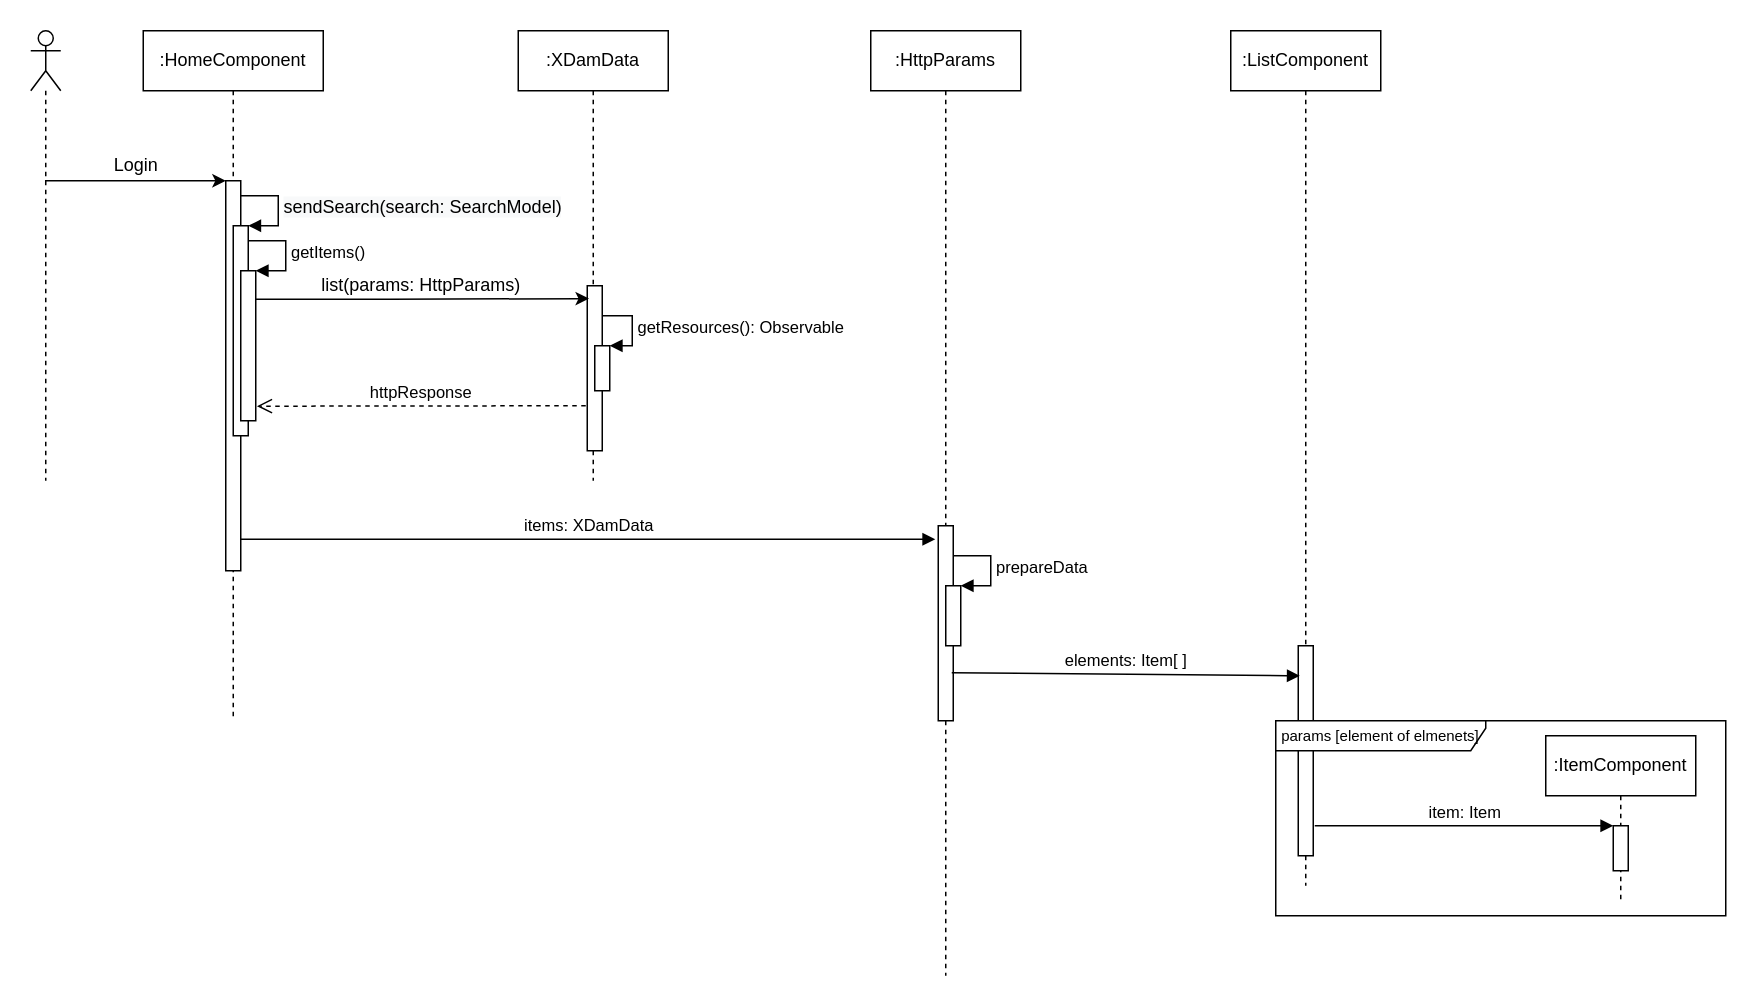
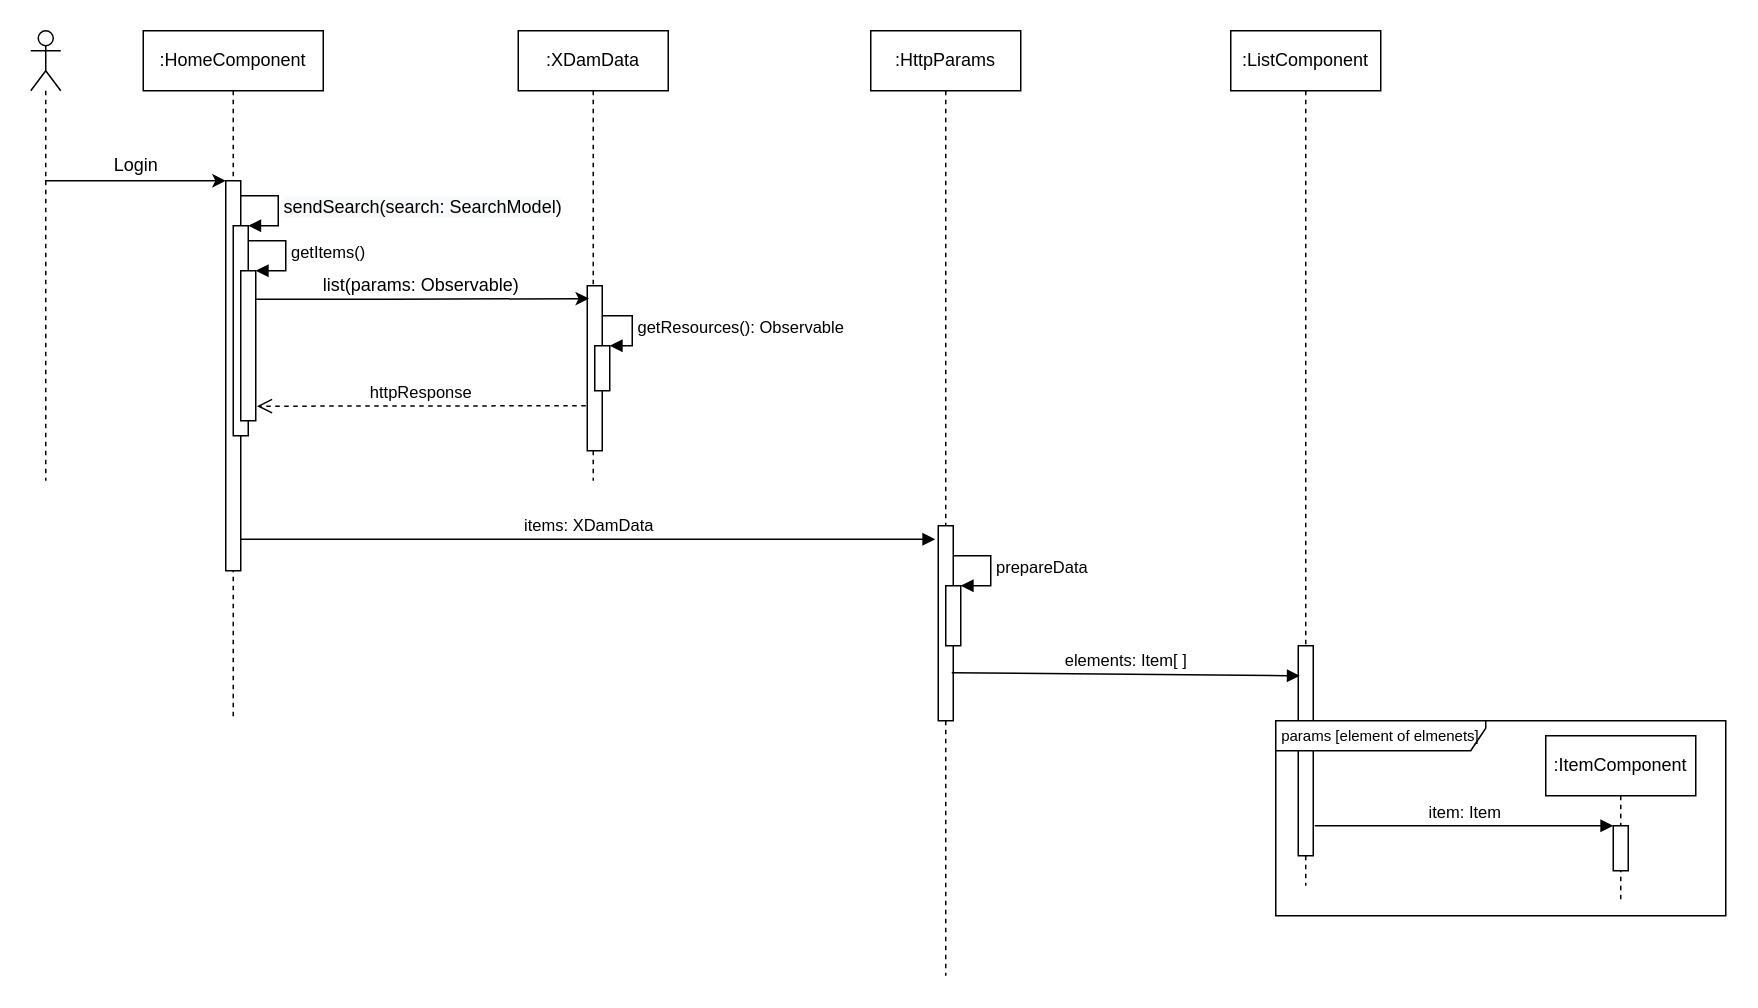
(422, 286) -> (422, 286)
